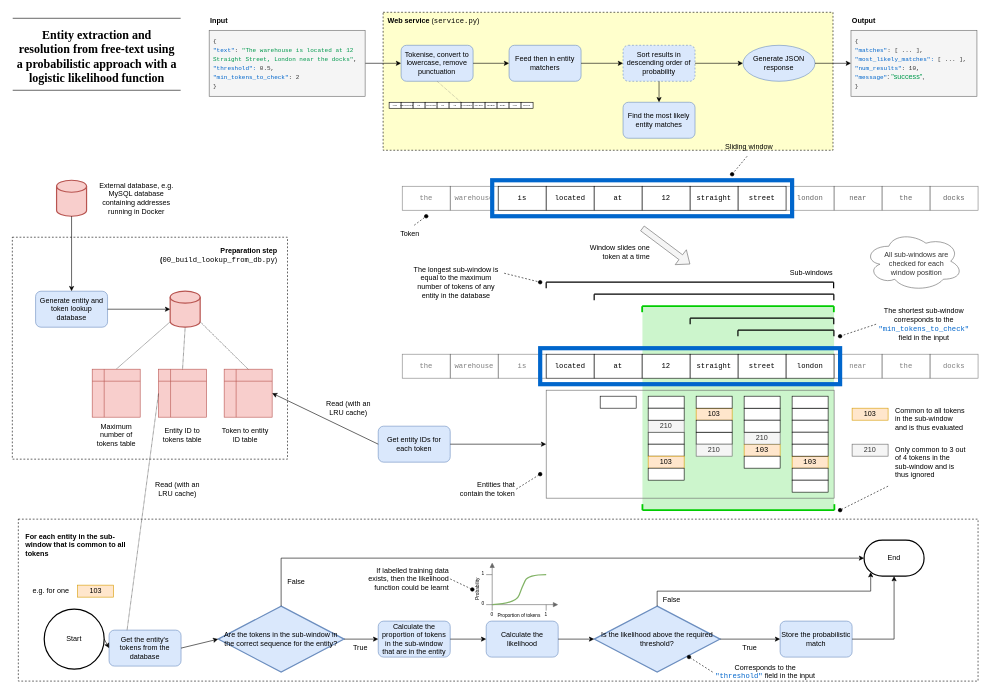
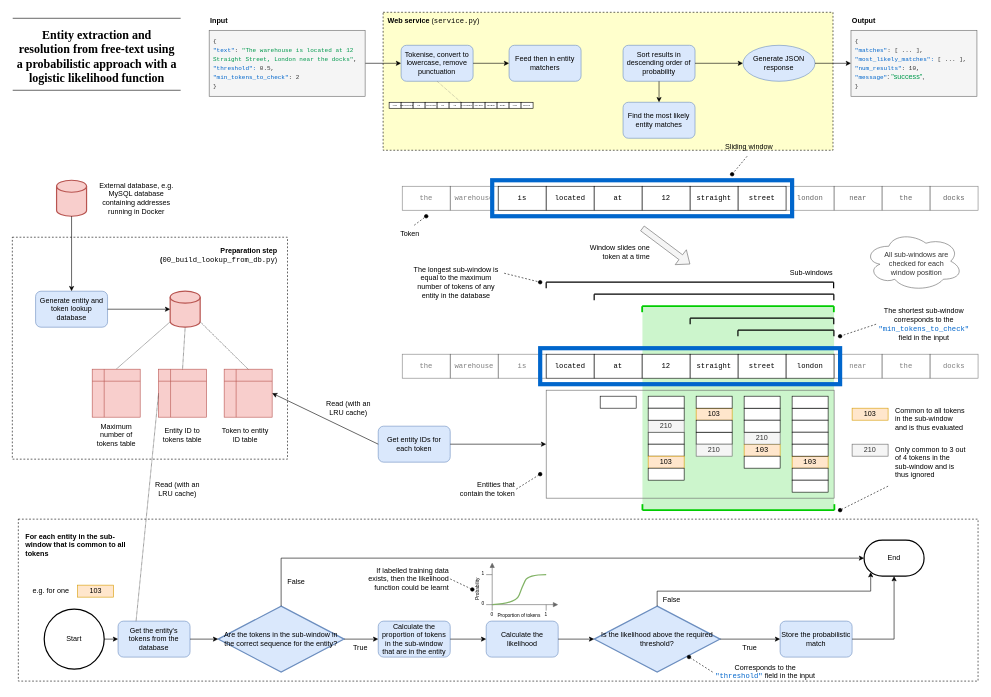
(617, 63) -> none
(659, 63) -> (659, 63)
(145, 648) -> (154, 639)
